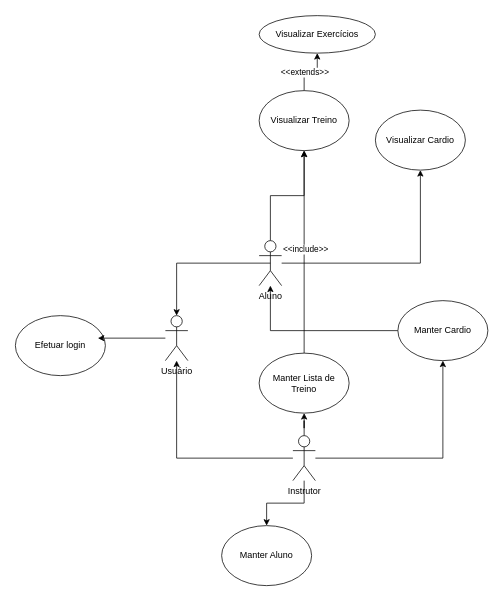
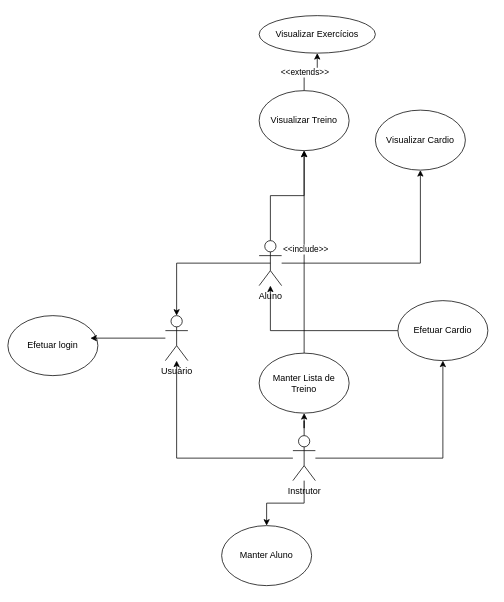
(443, 330) -> (443, 330)
(60, 345) -> (53, 345)
